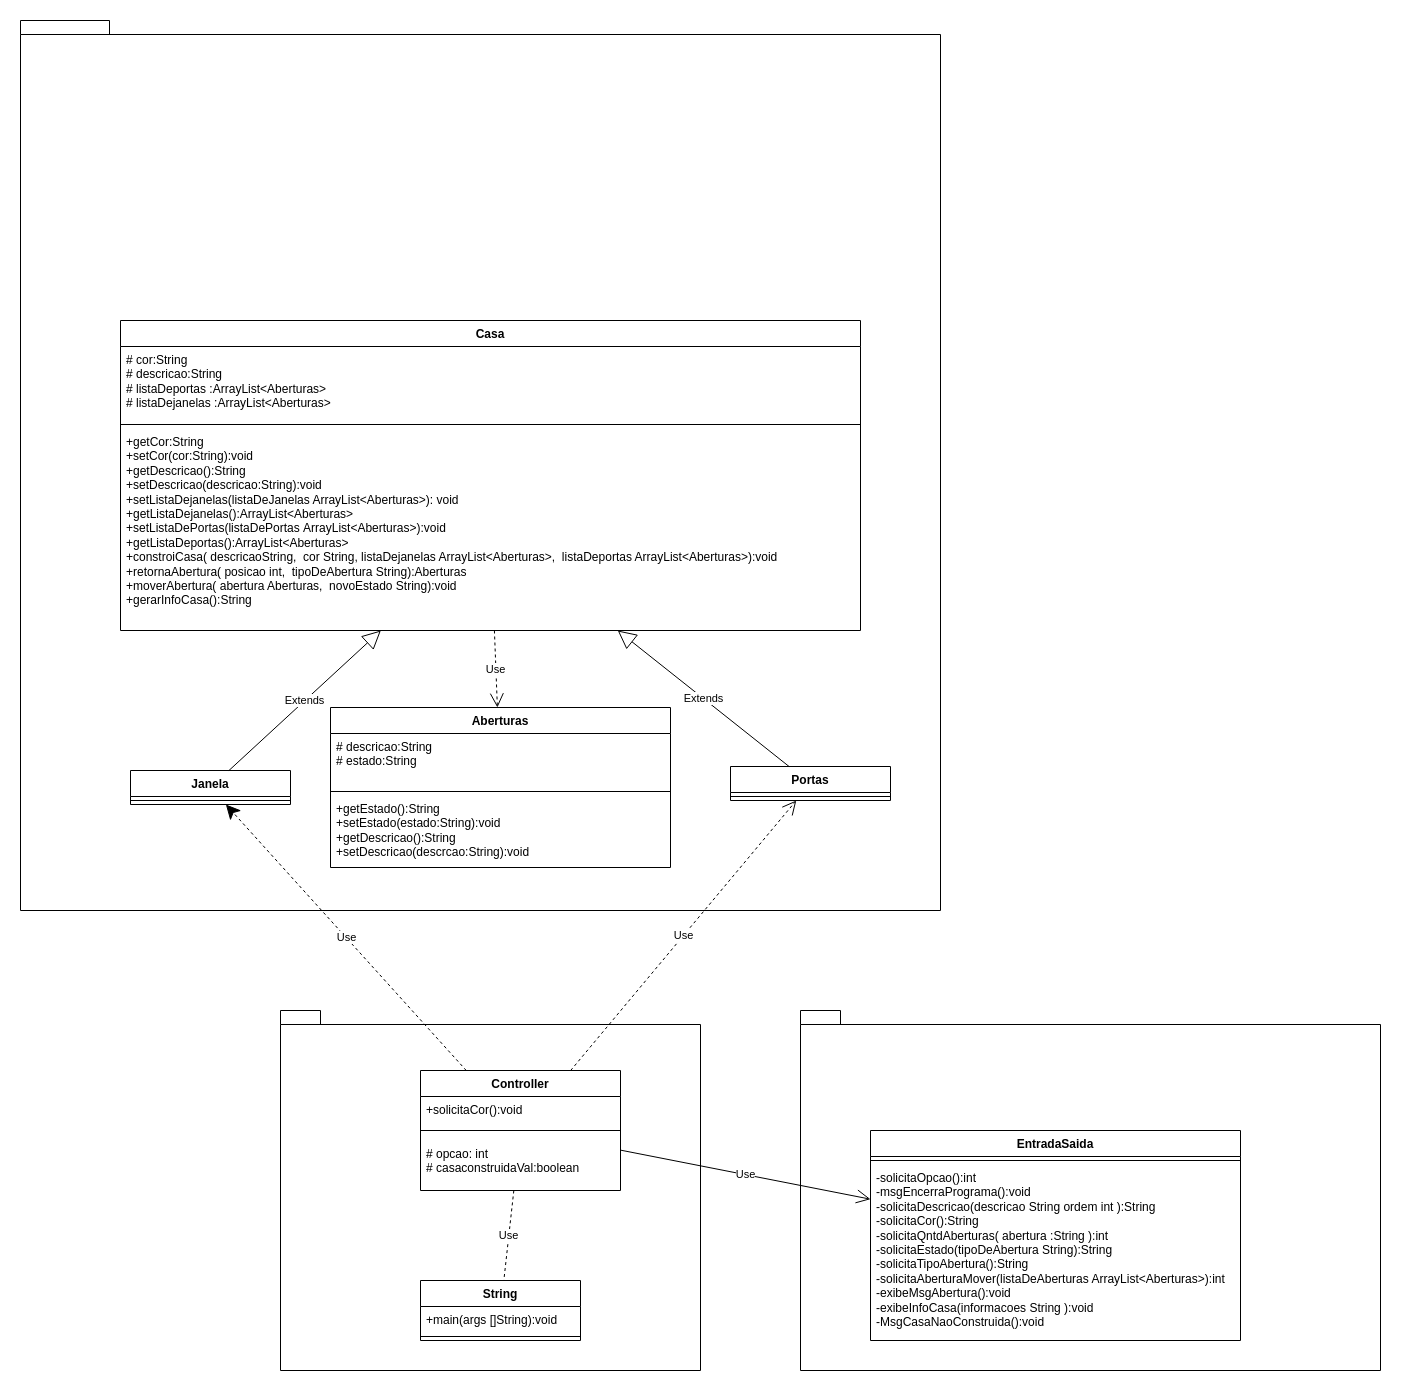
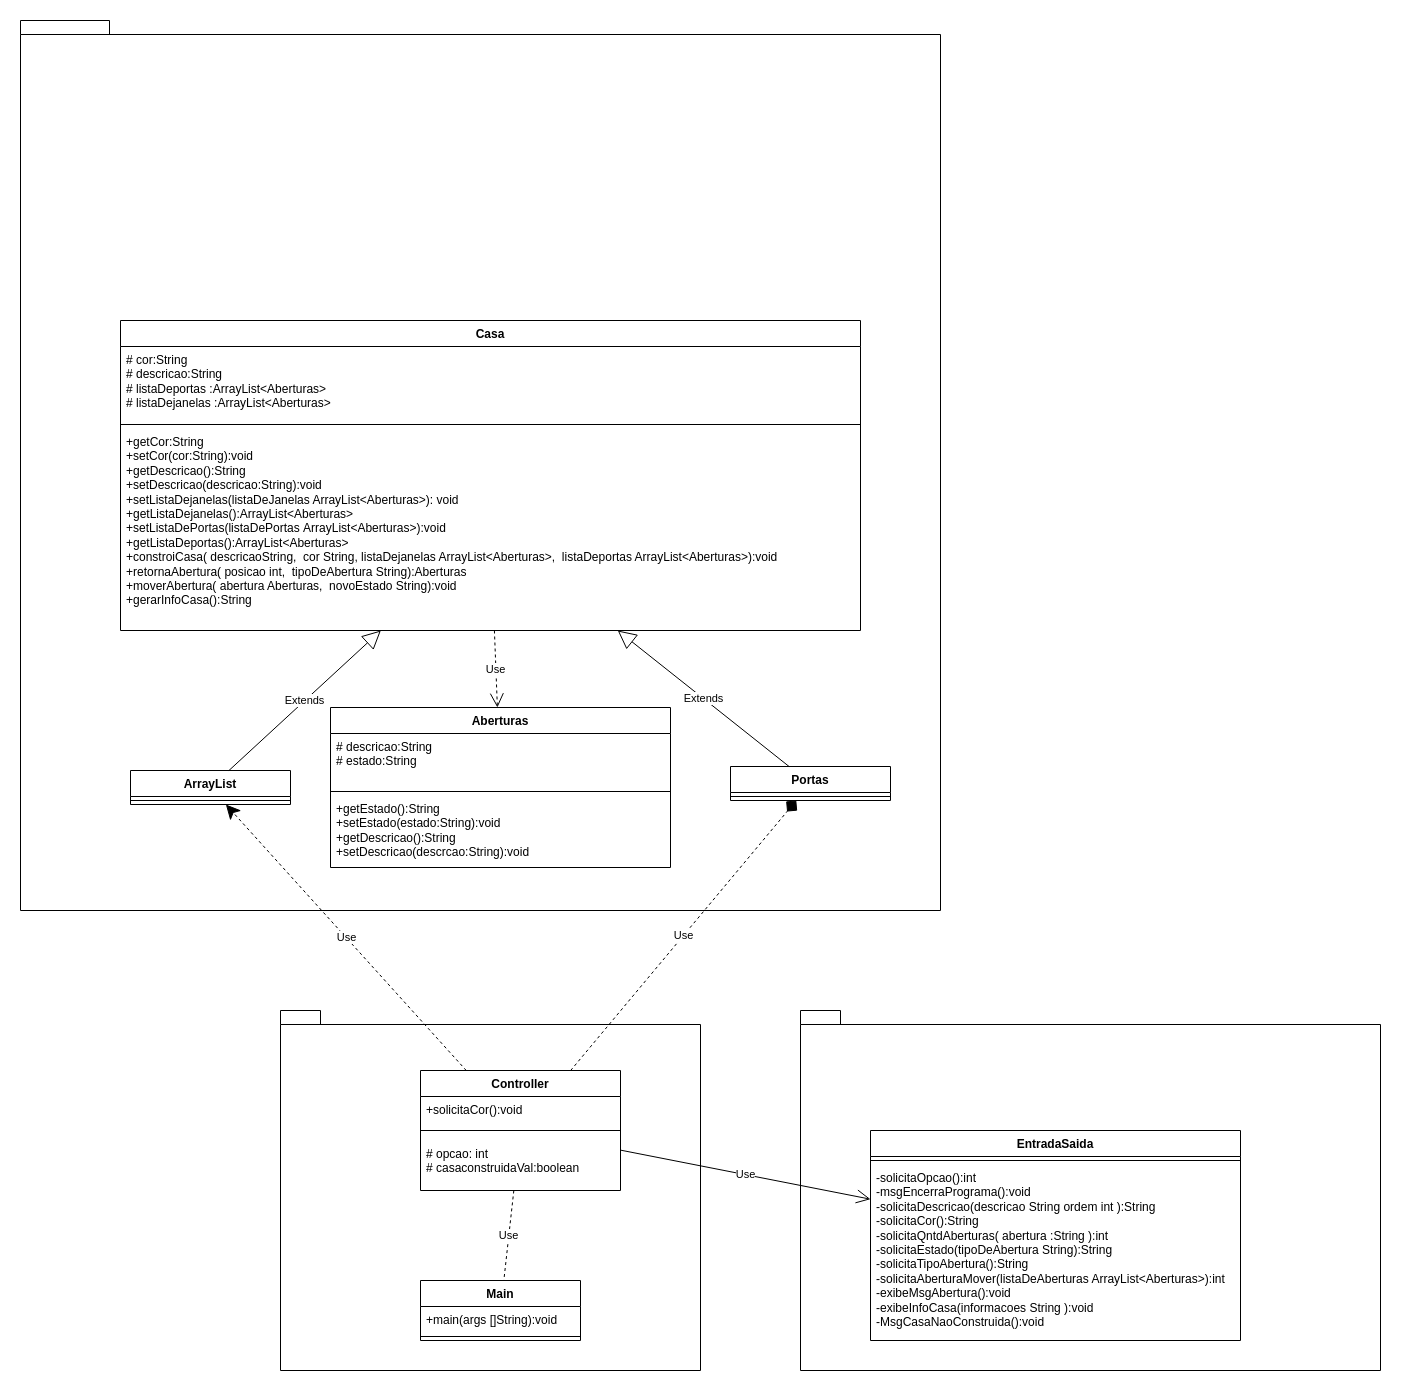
(211, 785) -> (211, 785)
(790, 808) -> (787, 812)
(501, 1295) -> (501, 1295)
